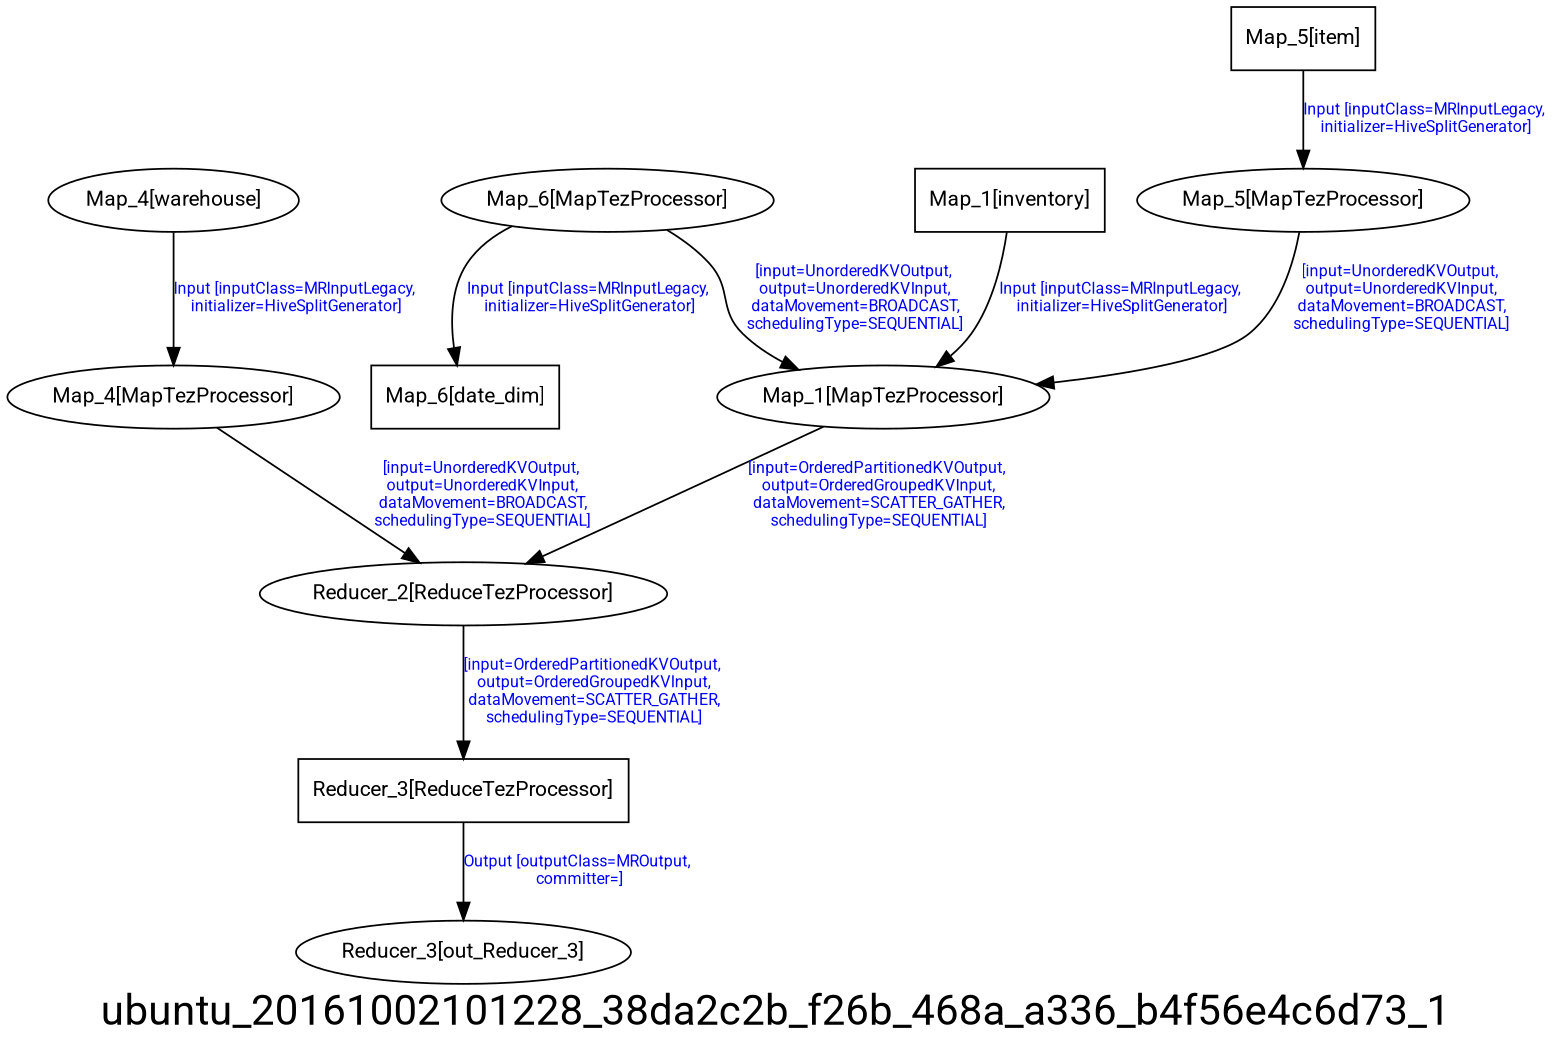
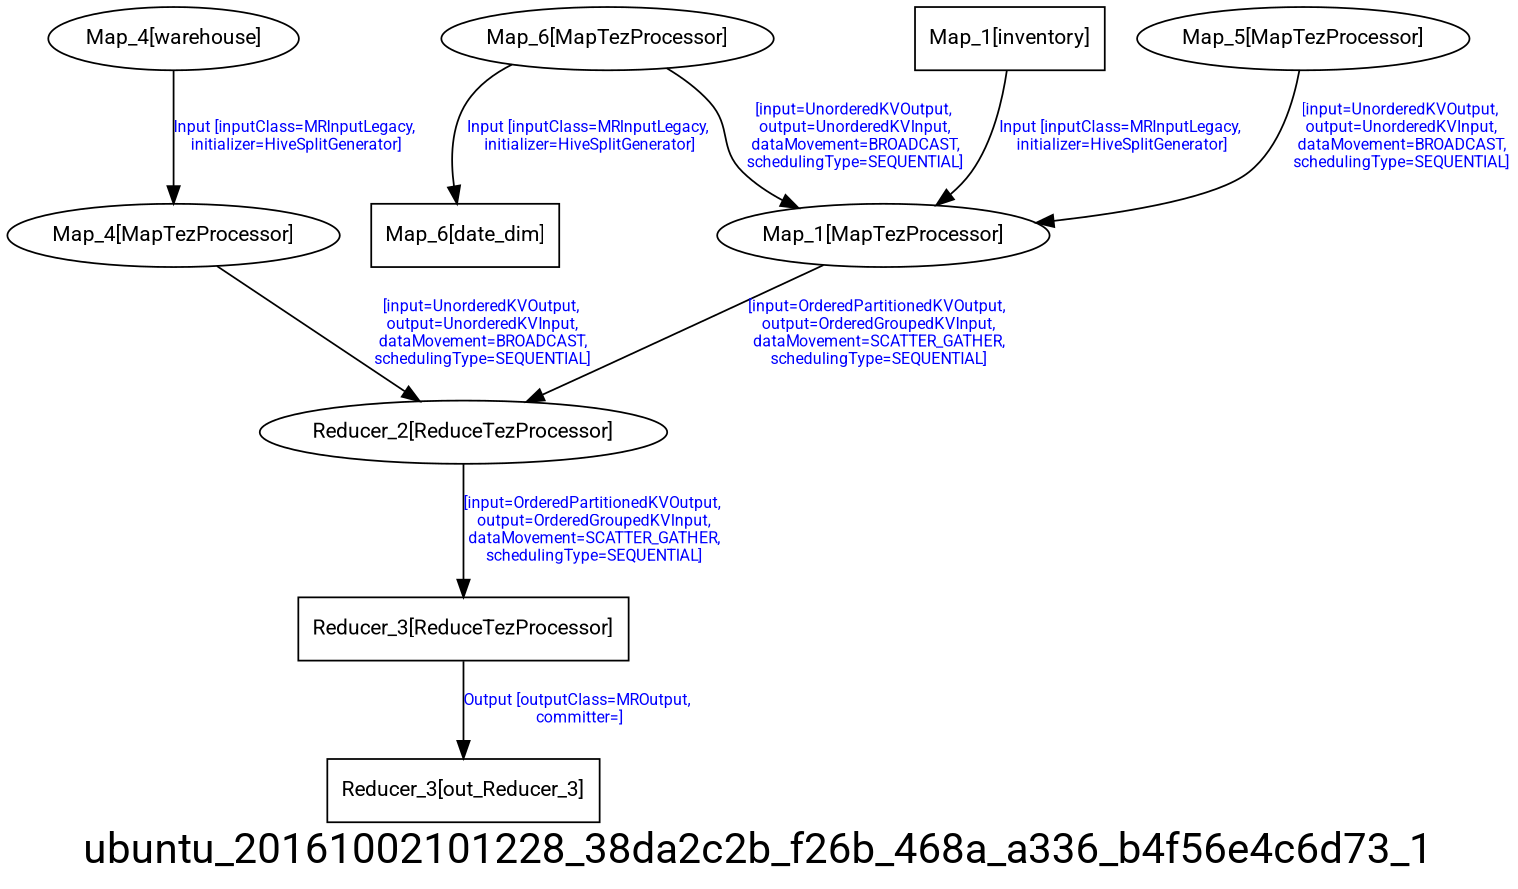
(1303, 39) -> none
(463, 952) -> (463, 791)
